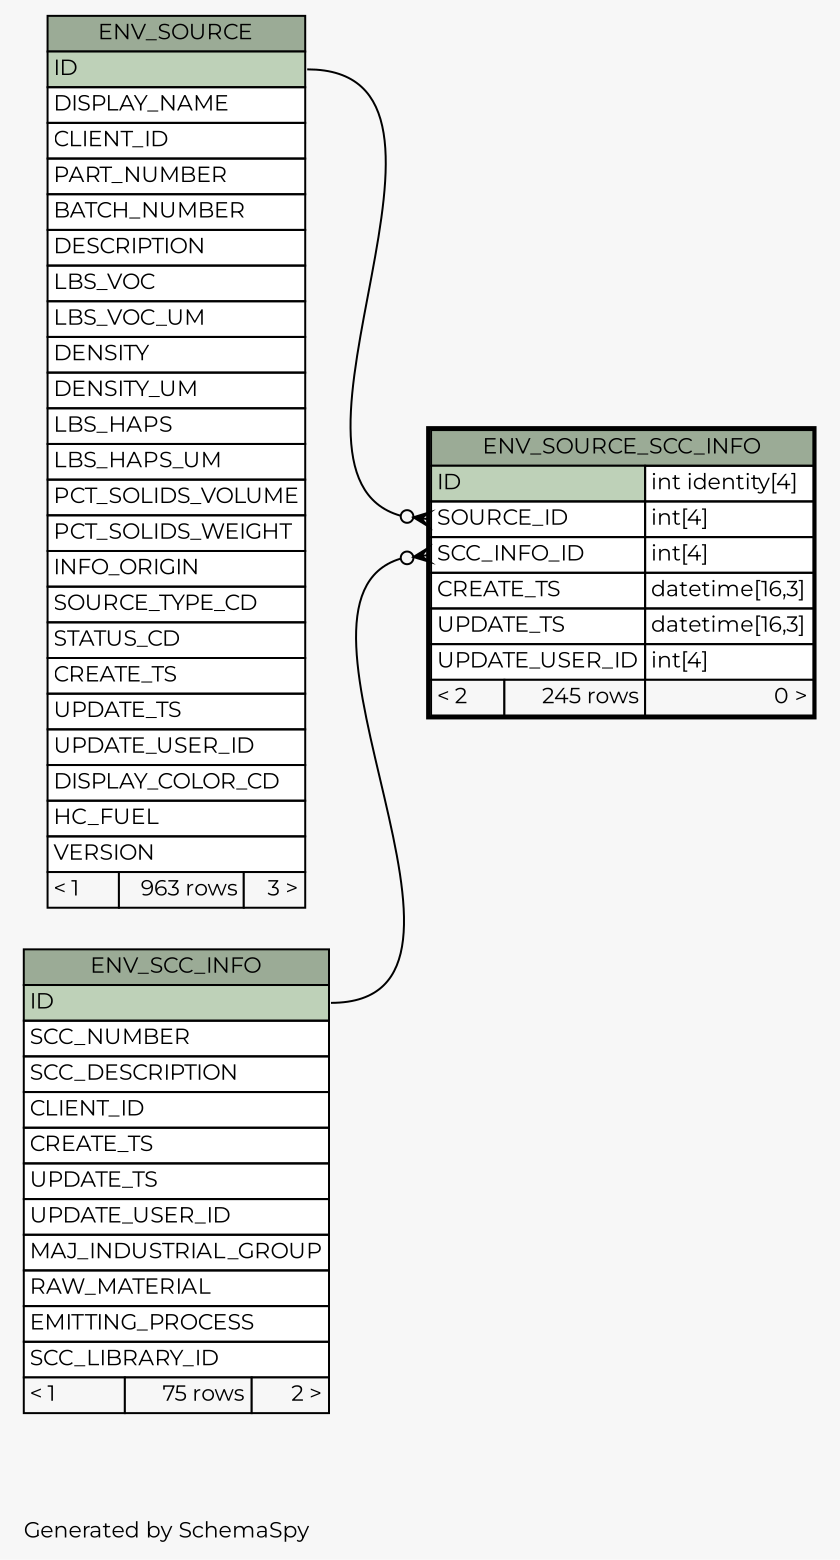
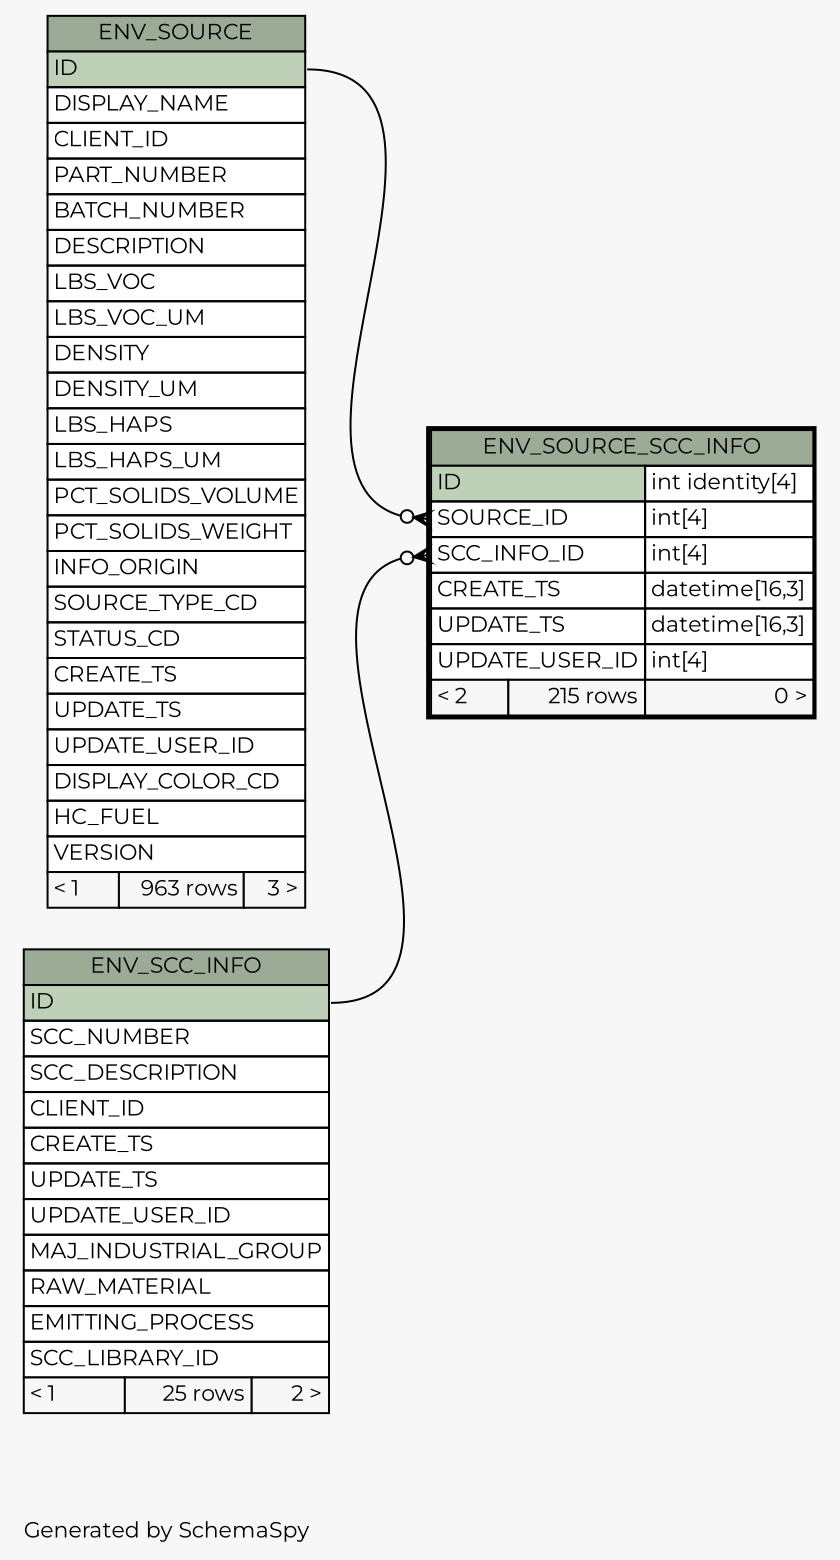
(591, 697) -> (594, 697)
(204, 1394) -> (204, 1394)
